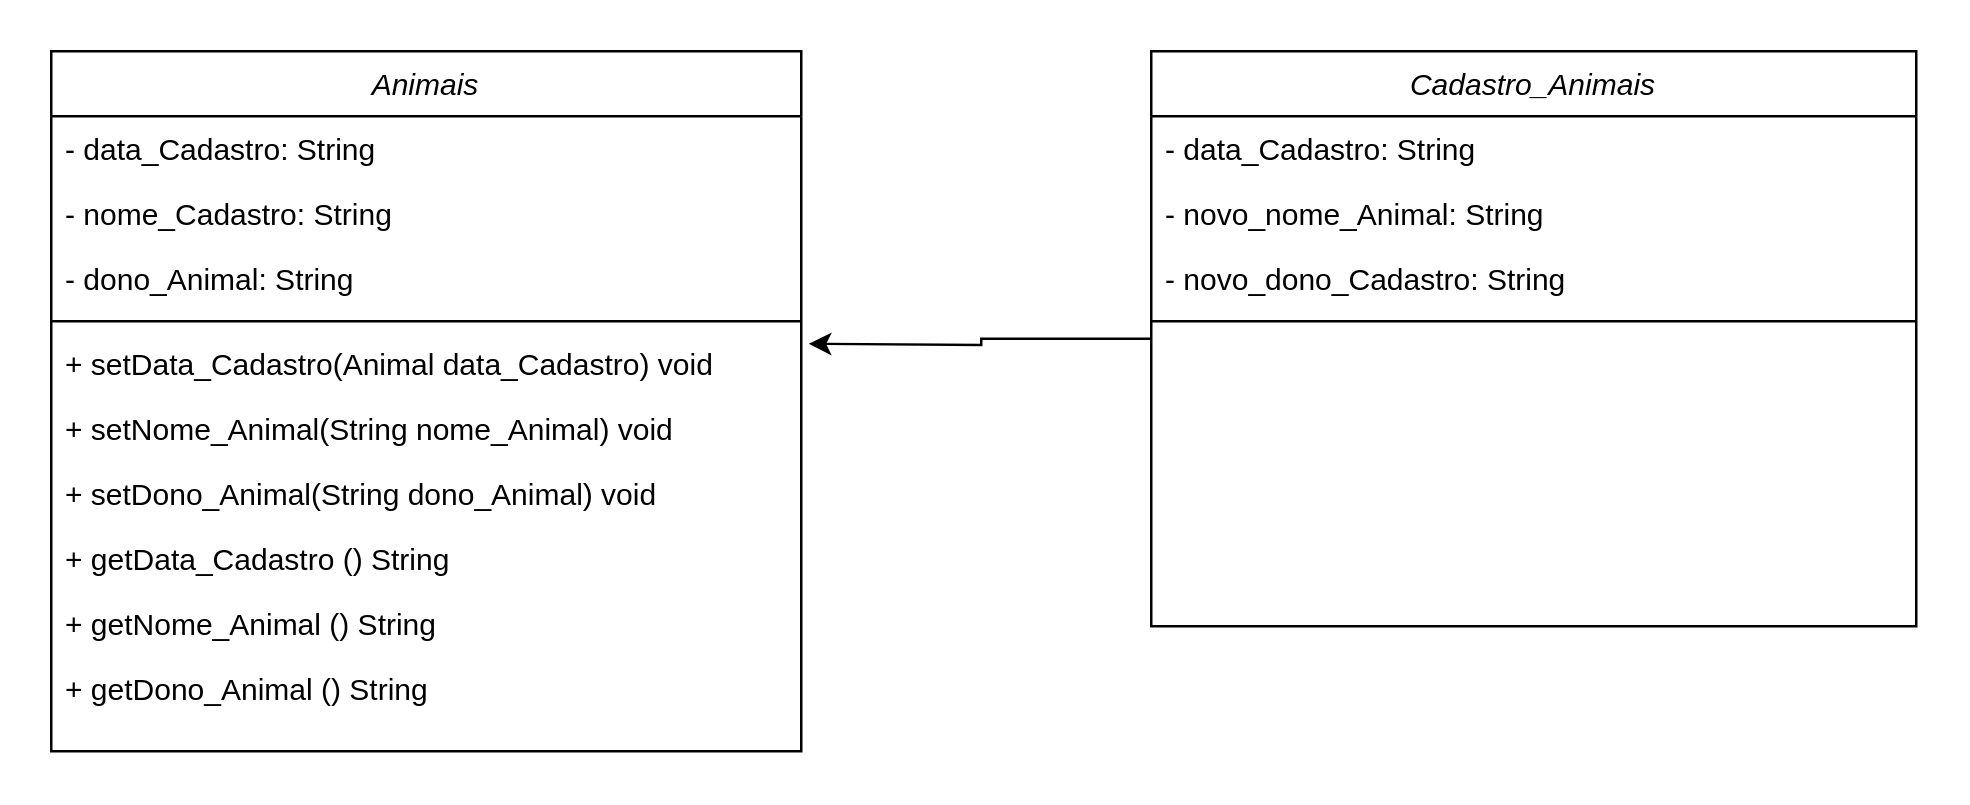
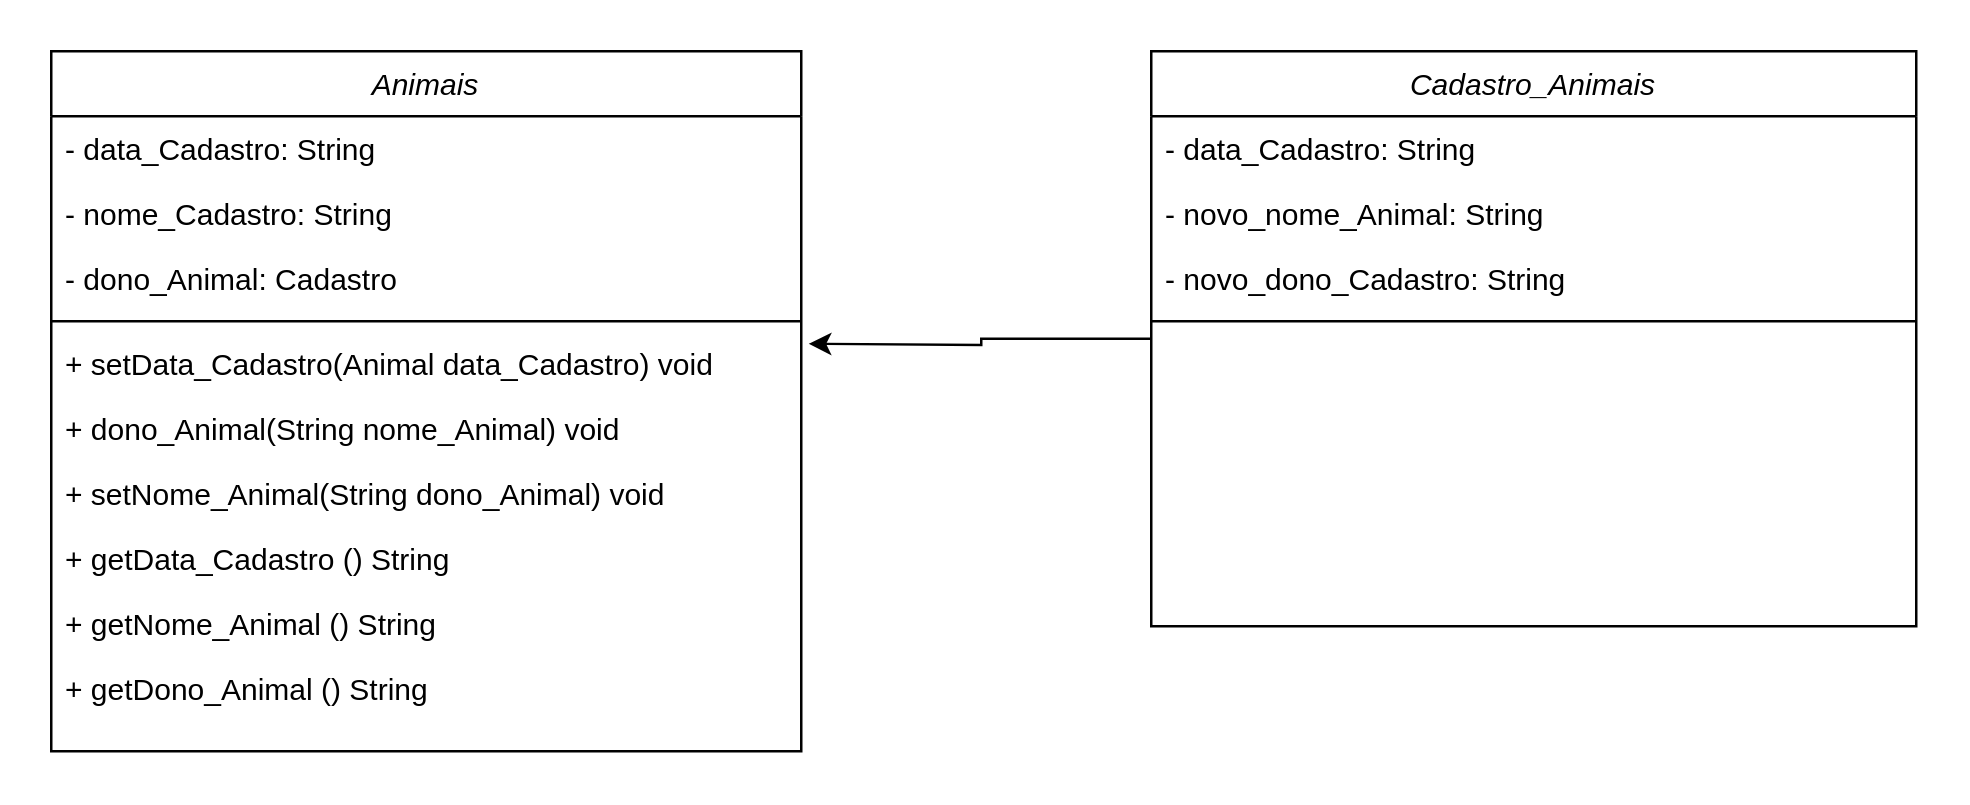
(218, 280) -> (239, 280)
(374, 430) -> (349, 430)
(374, 495) -> (374, 495)
